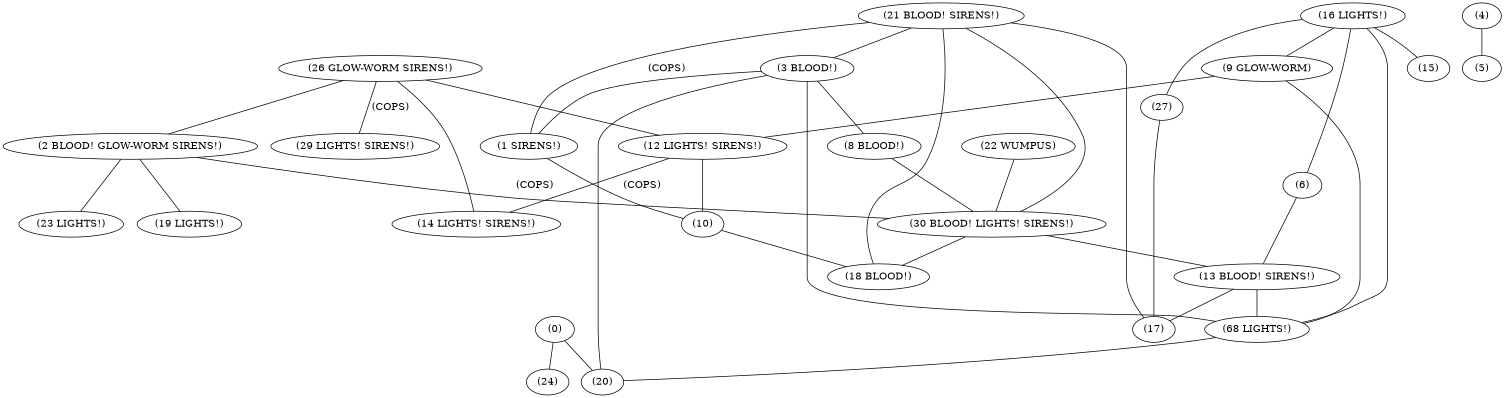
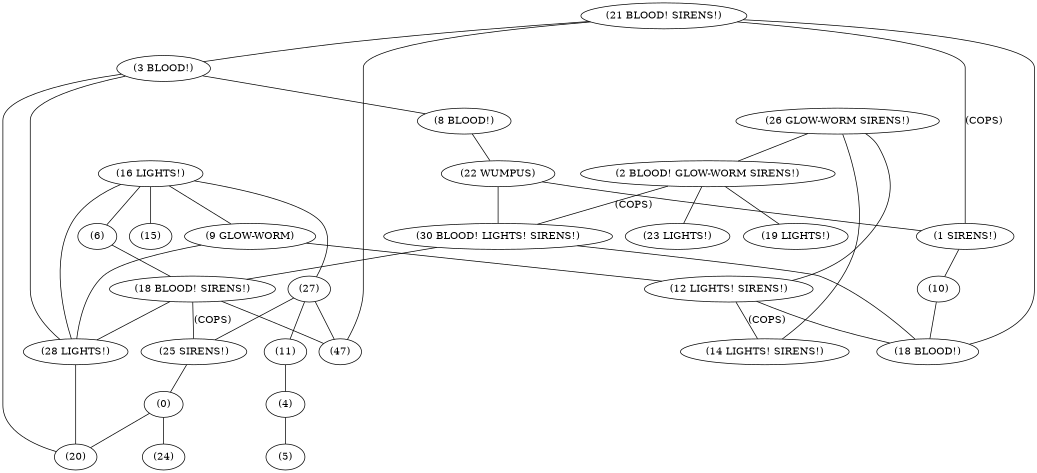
(643, 82) -> (732, 208)
(1069, 112) -> none
(355, 146) -> none
(703, 185) -> (822, 325)
(932, 185) -> (481, 147)
(1257, 277) -> (192, 289)
(1154, 329) -> (340, 352)
(1257, 329) -> (76, 352)
none -> (194, 352)
none -> (285, 352)
